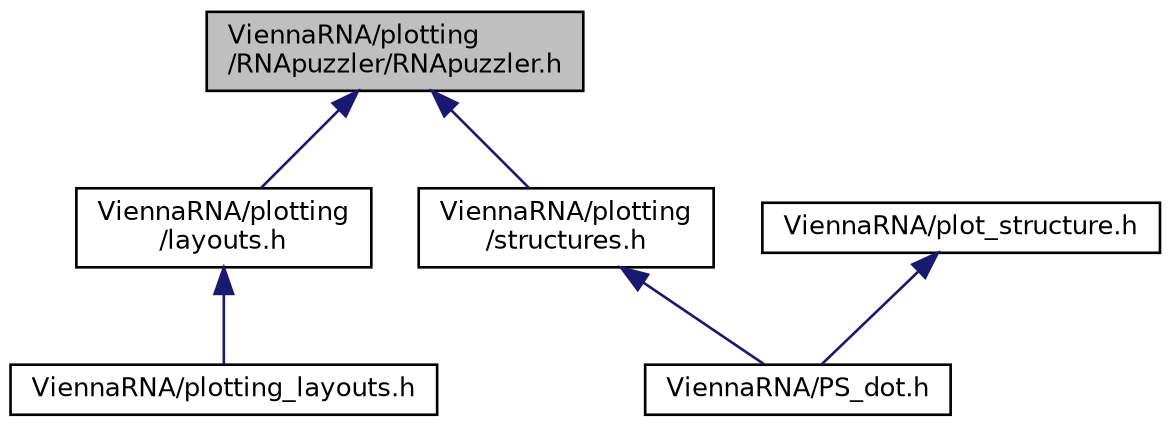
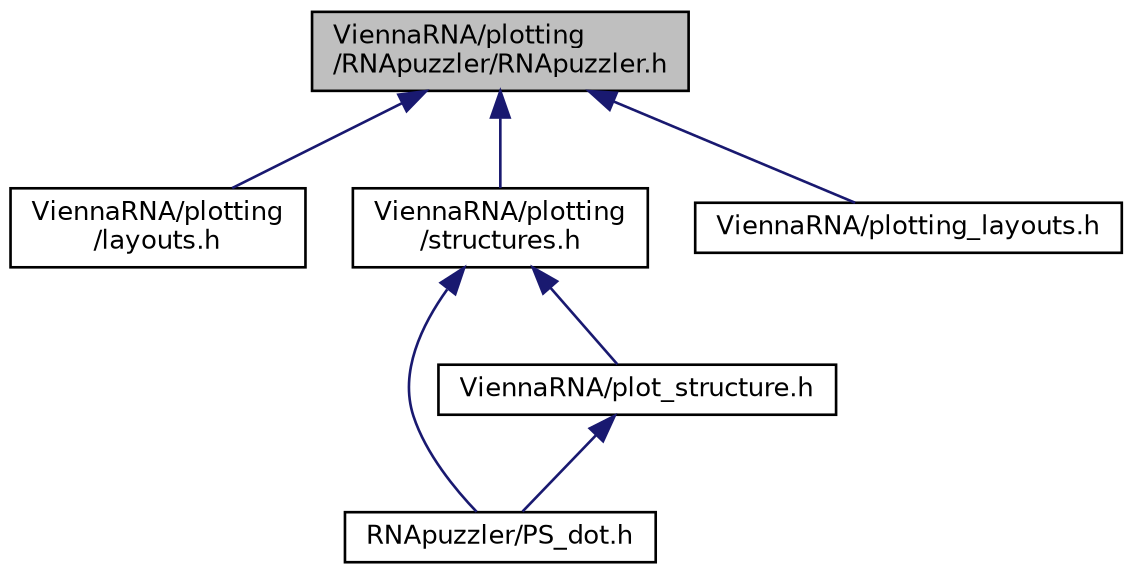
none -> (584, 326)
(224, 329) -> (734, 152)
(798, 390) -> (500, 537)
